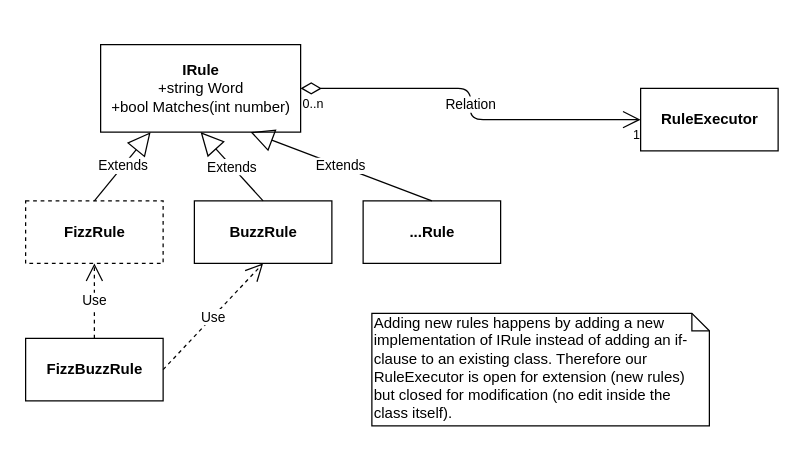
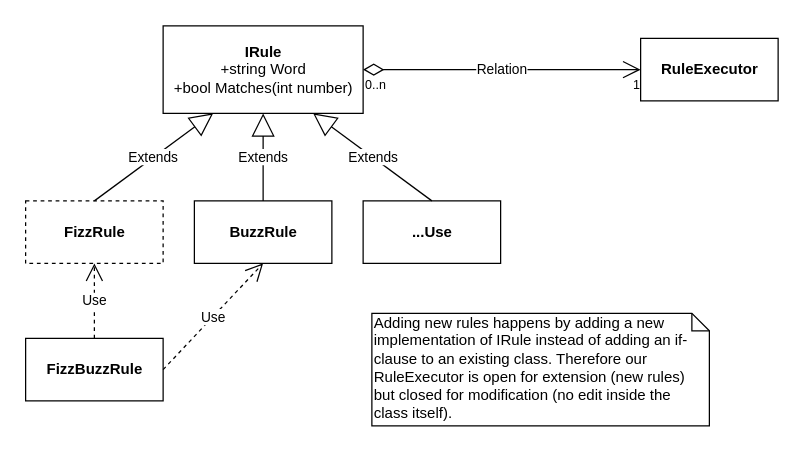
(201, 88) -> (263, 69)
(709, 119) -> (709, 69)
(433, 232) -> (433, 232)
